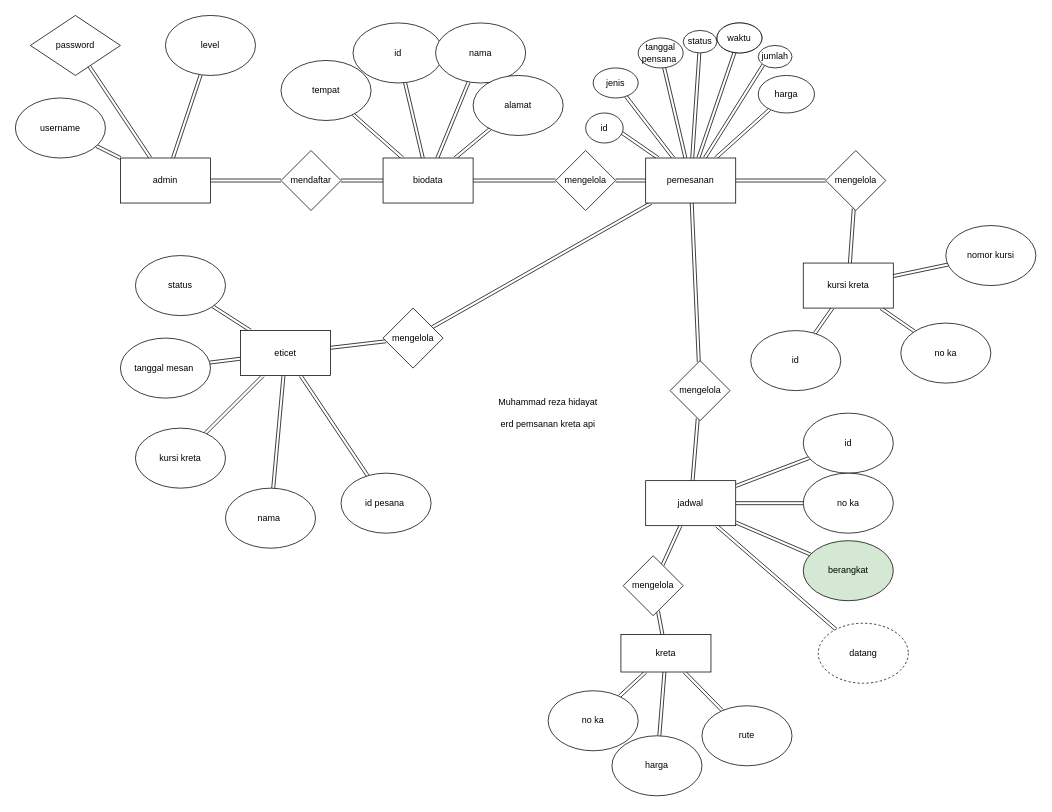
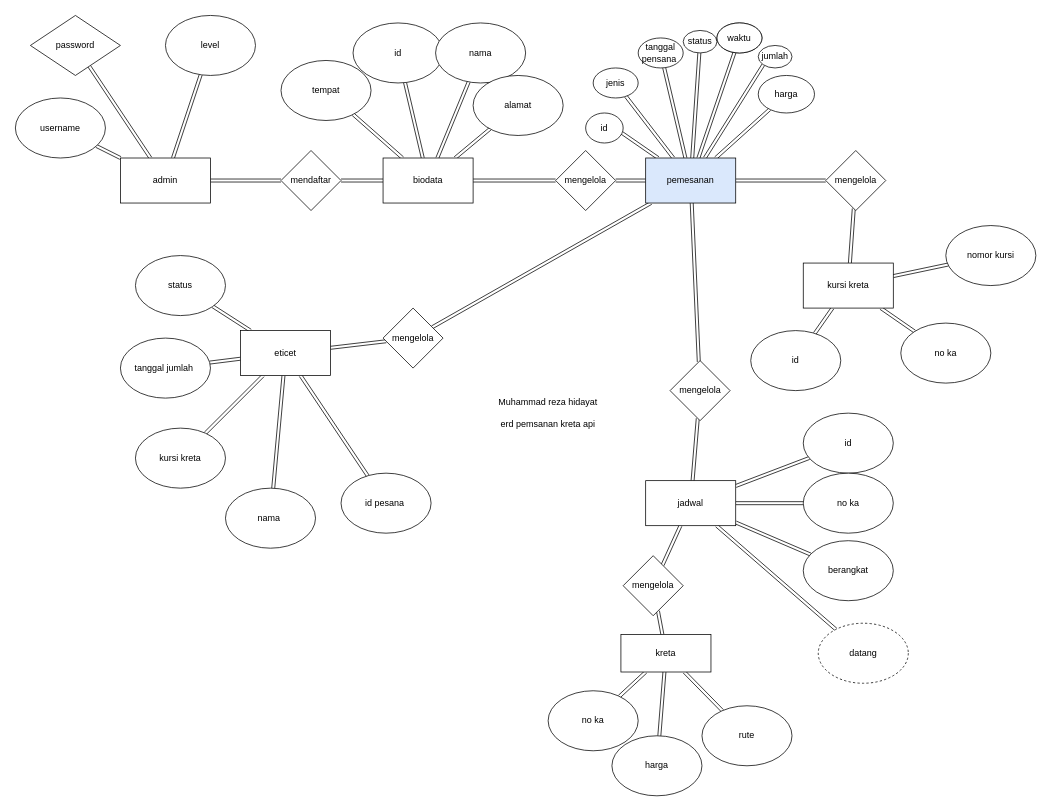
(690, 180) -> (690, 180)
(165, 368) -> (165, 368)
(848, 570) -> (848, 570)
